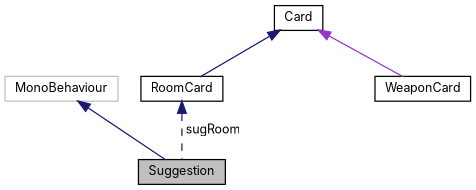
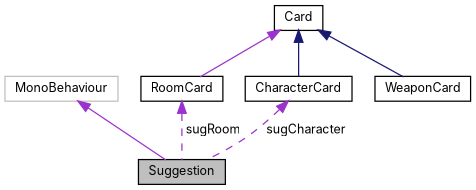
(366, 56) -> (366, 56)
(235, 57) -> (235, 57)
none -> (299, 89)
(127, 134) -> (127, 134)
(182, 137) -> (182, 137)
